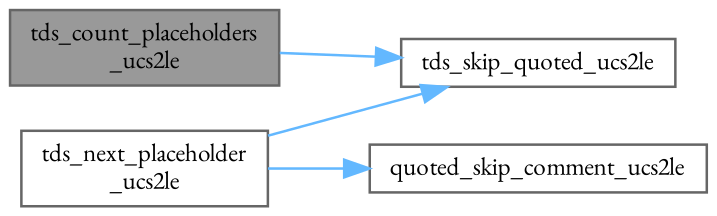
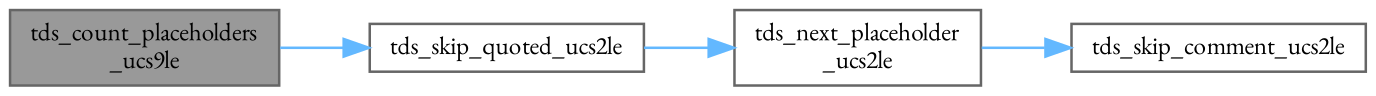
(145, 48) -> (145, 48)
(345, 115) -> (676, 48)
(538, 169) -> (1219, 48)
